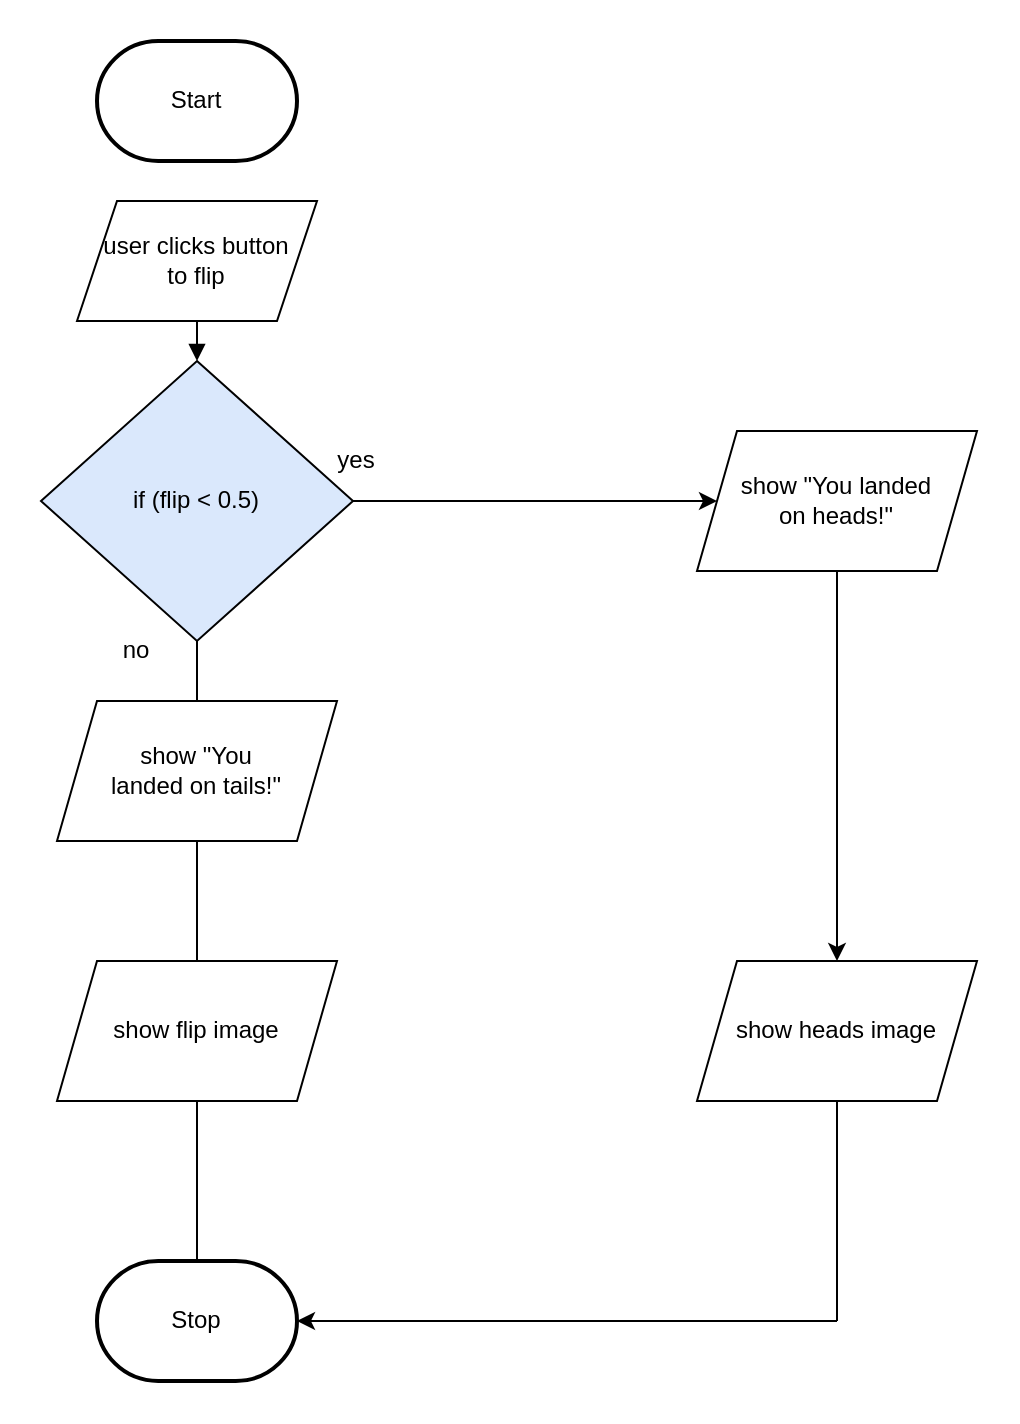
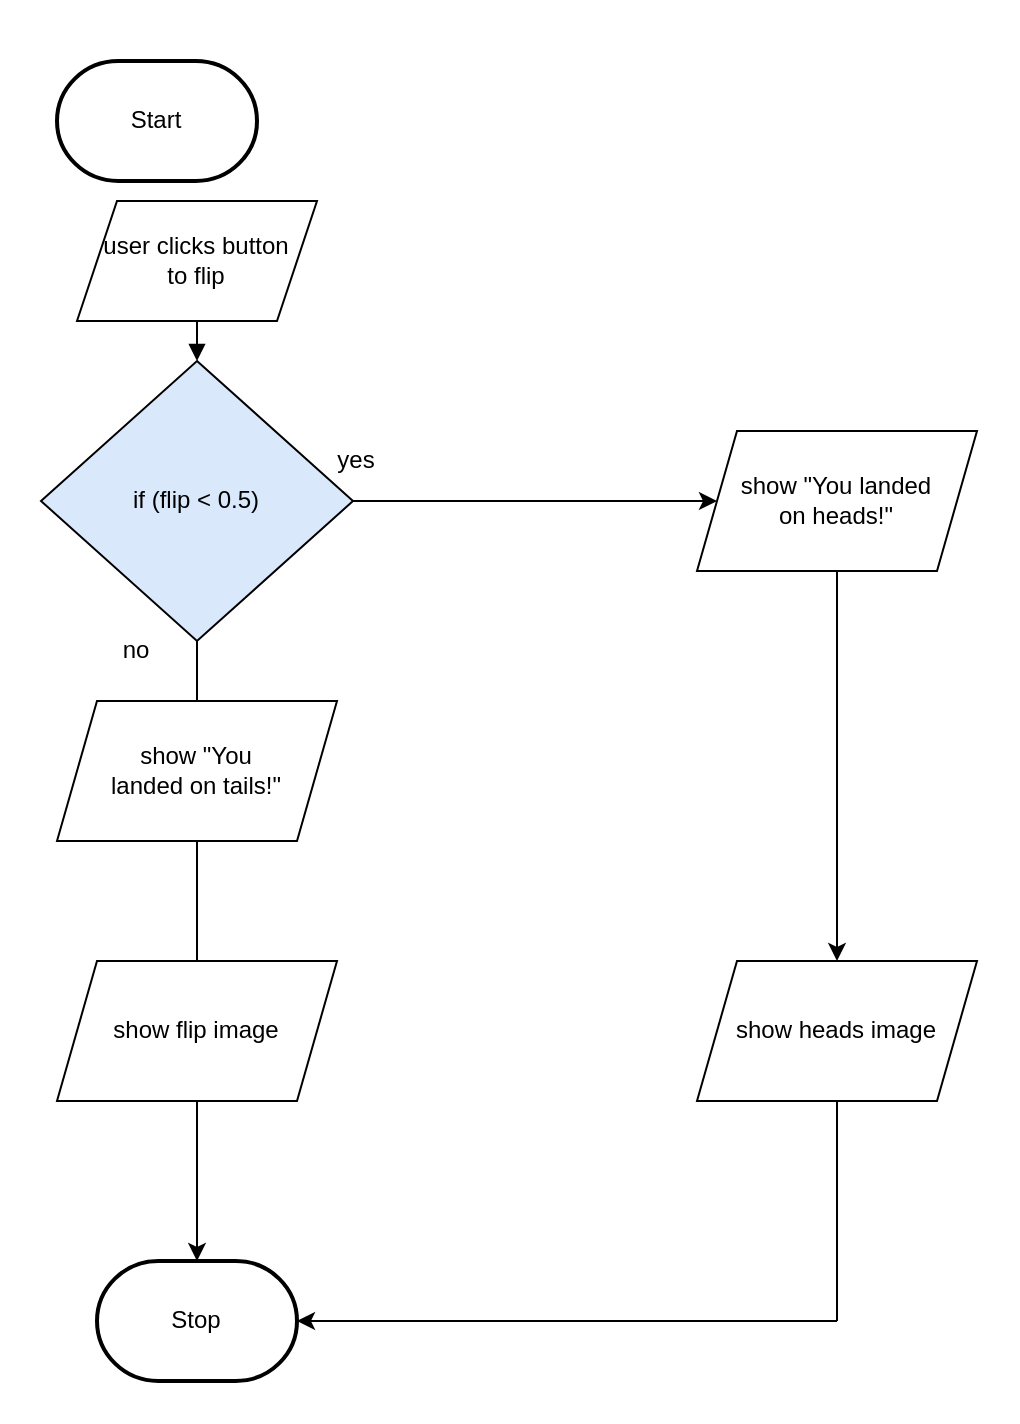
(197, 101) -> (157, 121)
(197, 1251) -> (197, 1246)
